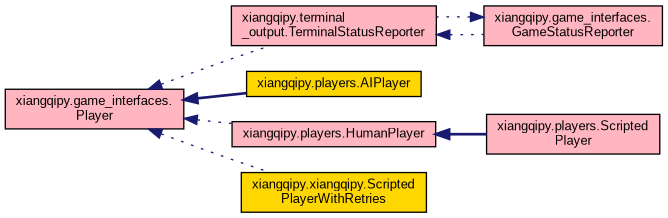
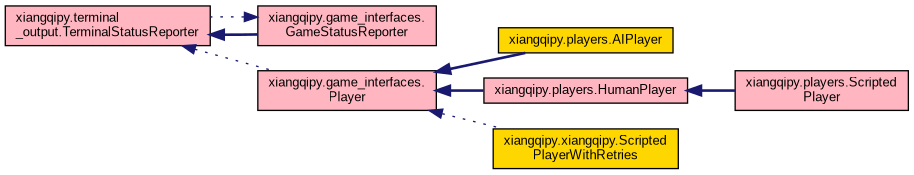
(467, 35) -> (241, 35)
(216, 64) -> (234, 60)
(215, 122) -> (467, 91)
